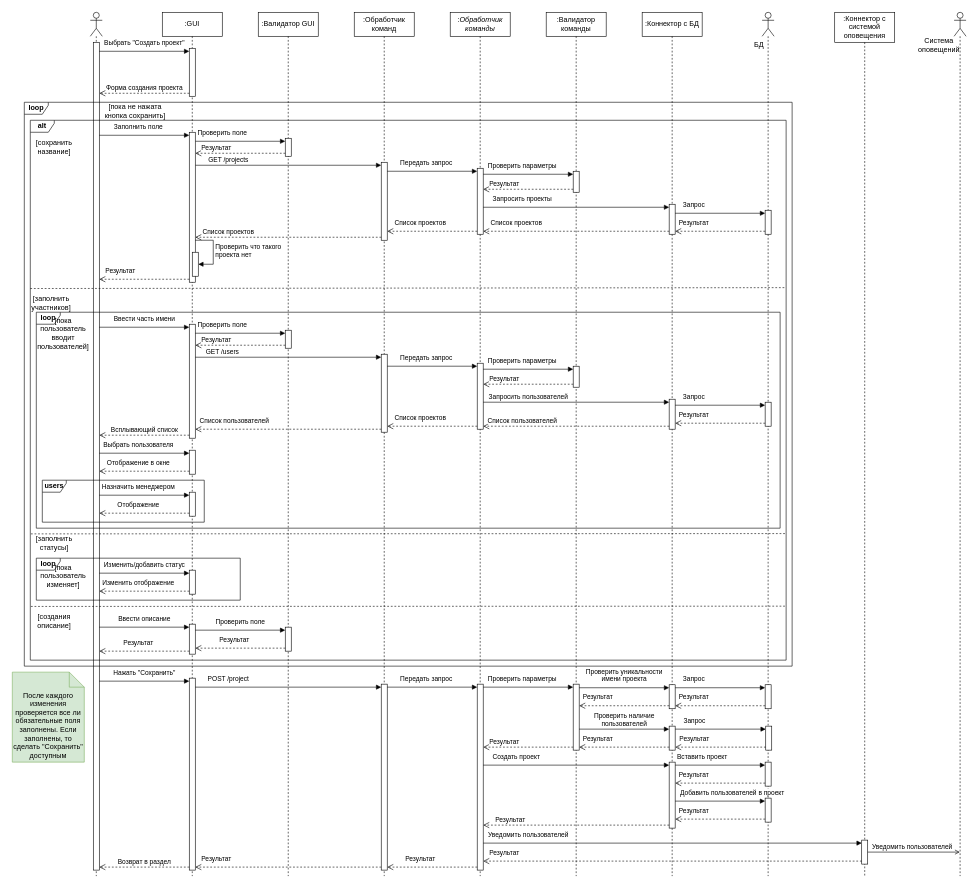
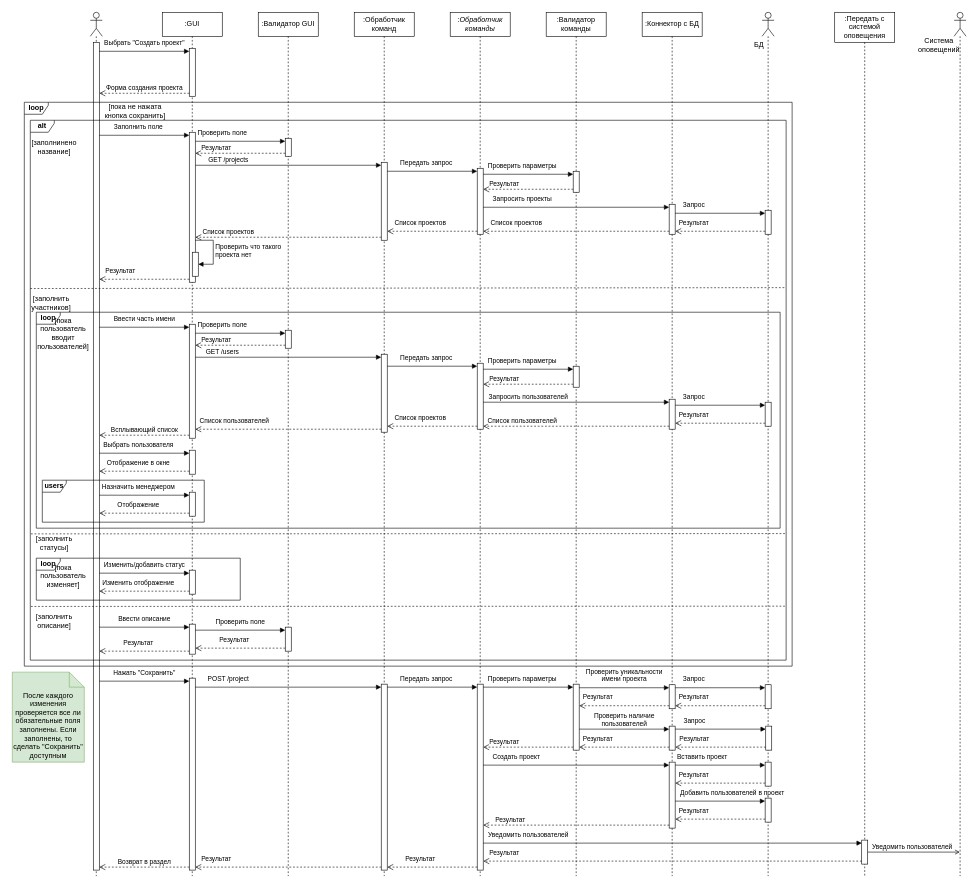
(865, 27) -> (865, 27)
(54, 147) -> (54, 147)
(54, 621) -> (54, 621)
